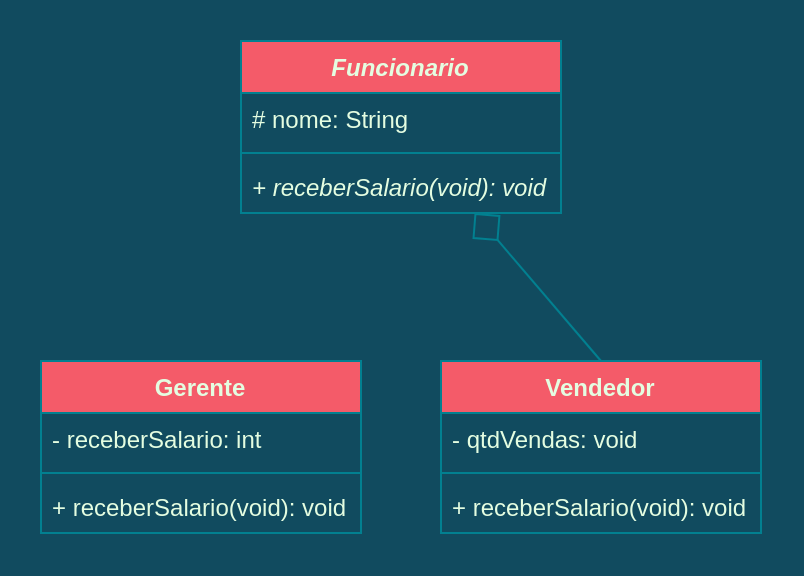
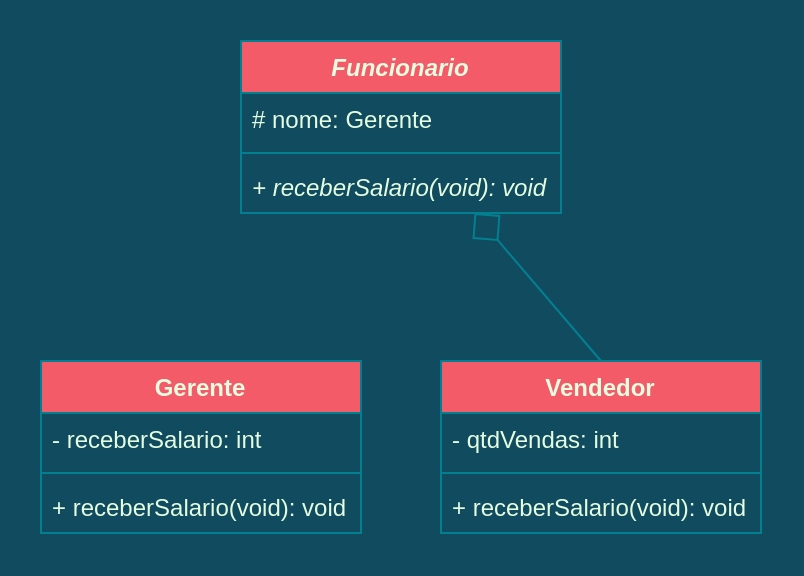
(334, 120) -> (343, 120)
(554, 440) -> (547, 440)
